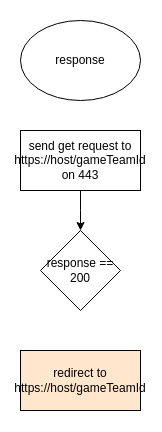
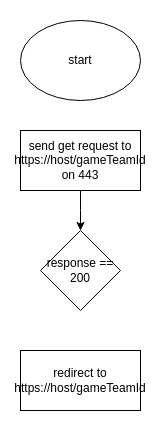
(81, 61) -> (81, 61)
(81, 381) -> (81, 381)
